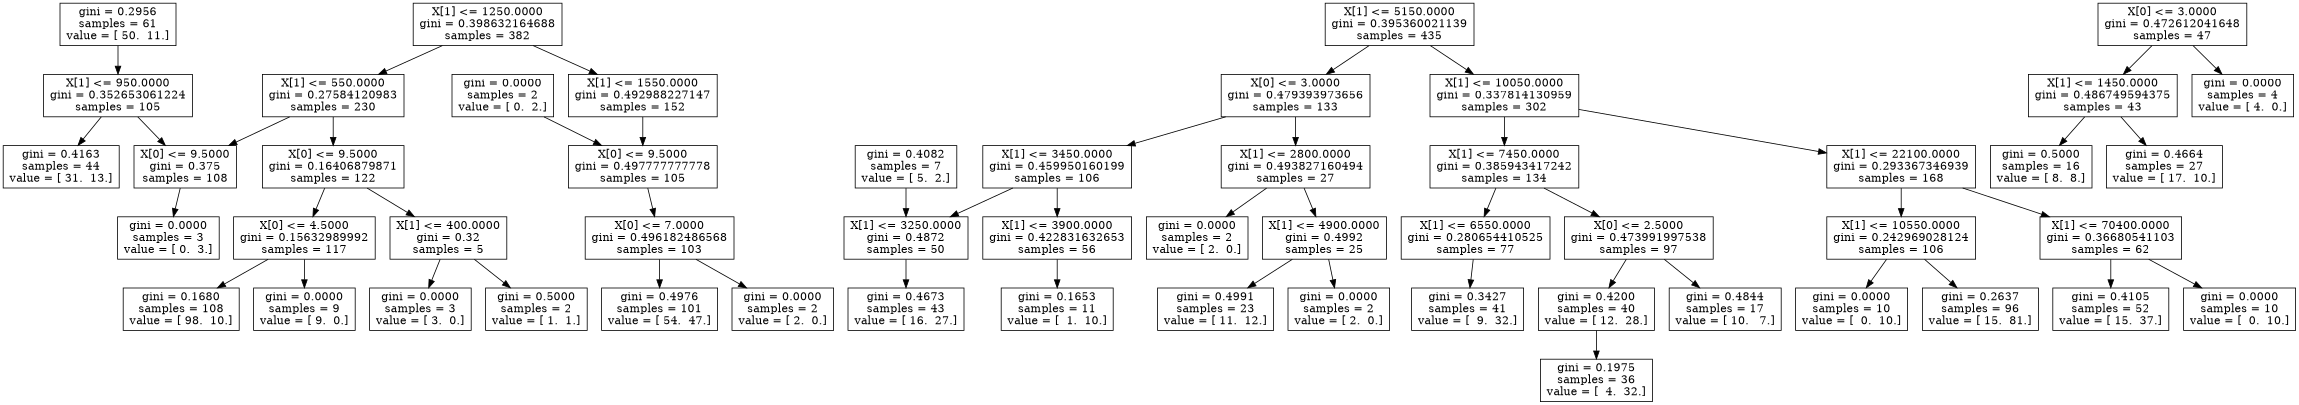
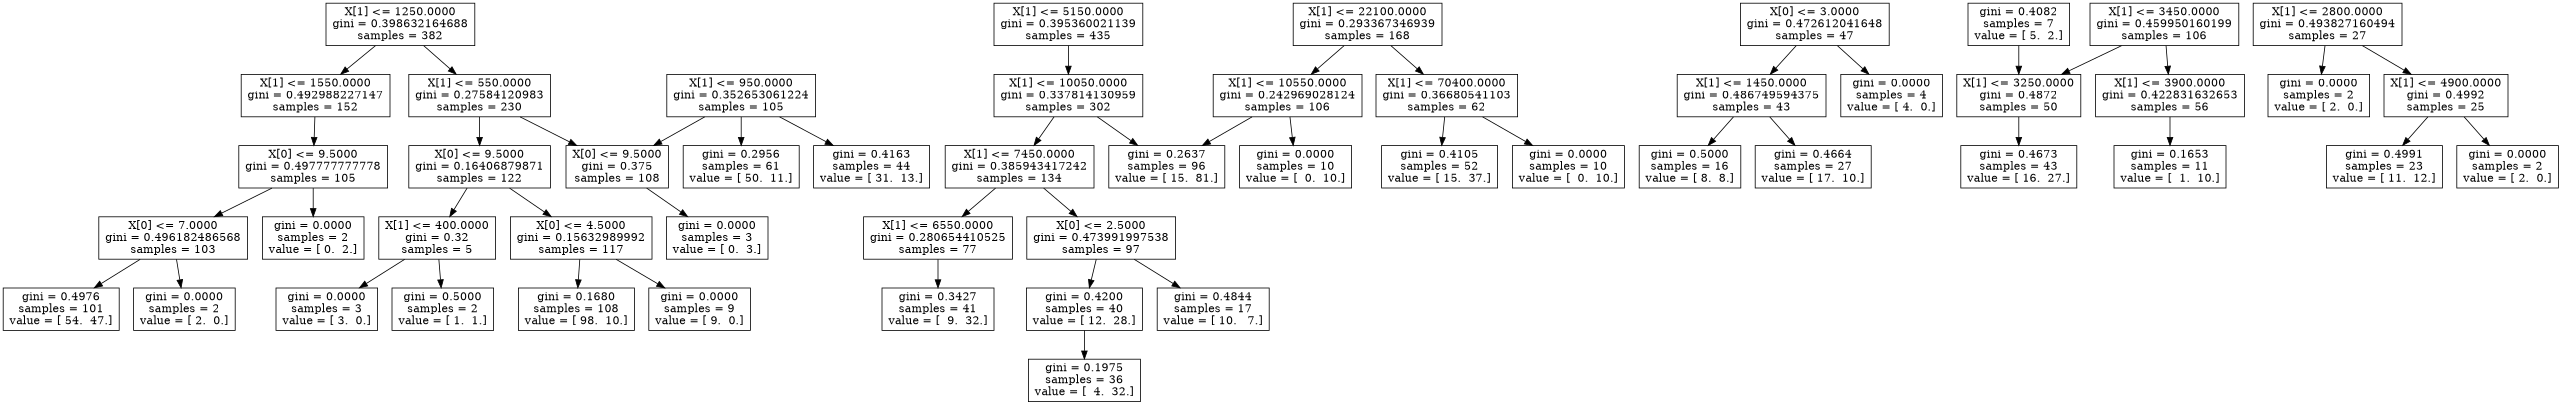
(118, 56) -> (741, 127)
(1296, 96) -> none
(569, 129) -> (313, 198)
(1699, 130) -> (1114, 129)
